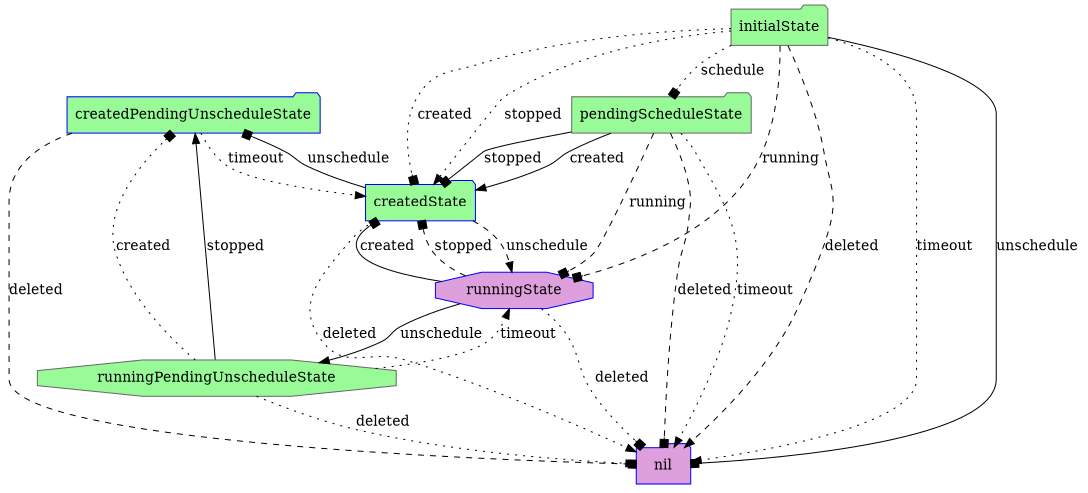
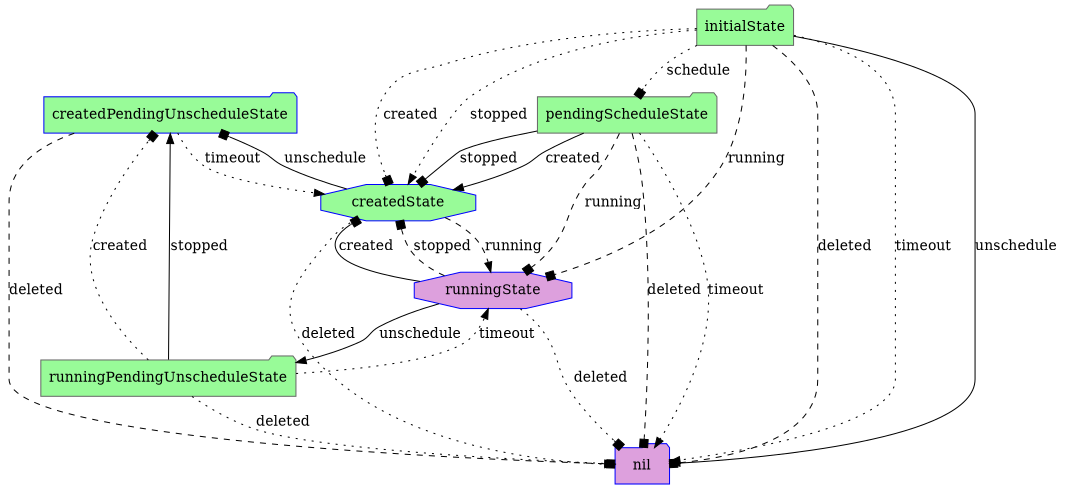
(420, 203) -> (398, 203)
(548, 247) -> (514, 247)
(217, 378) -> (168, 378)
